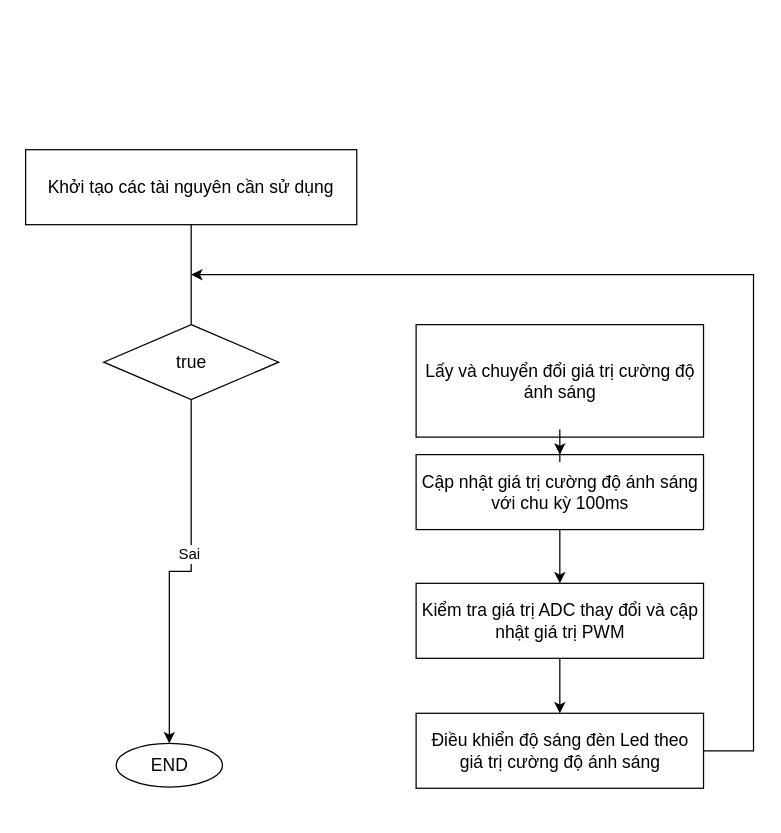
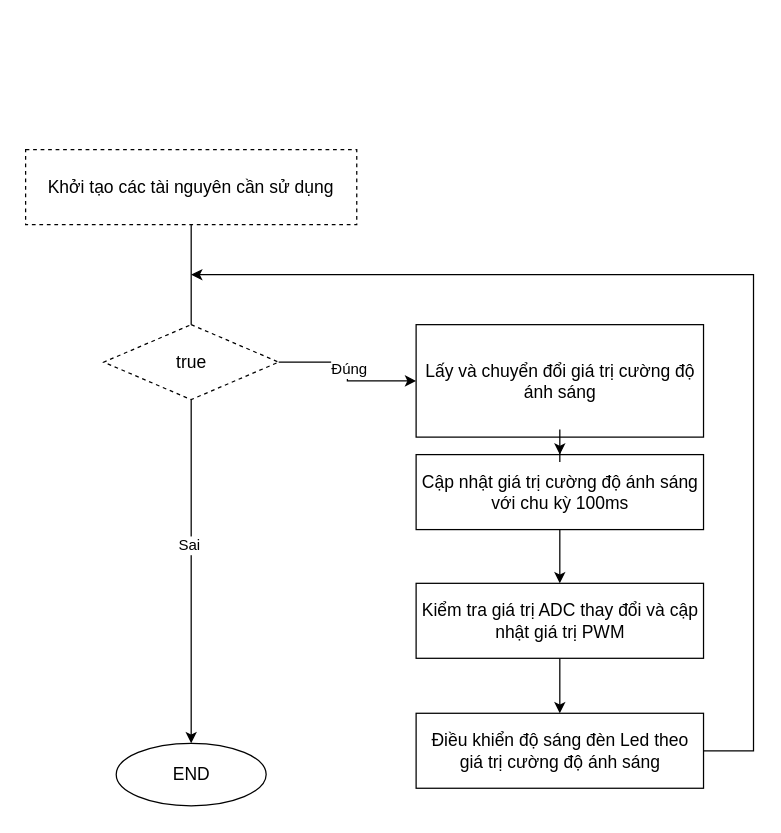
(191, 187) -> (191, 187)
(191, 362) -> (191, 362)
none -> (348, 367)
(169, 765) -> (191, 774)
